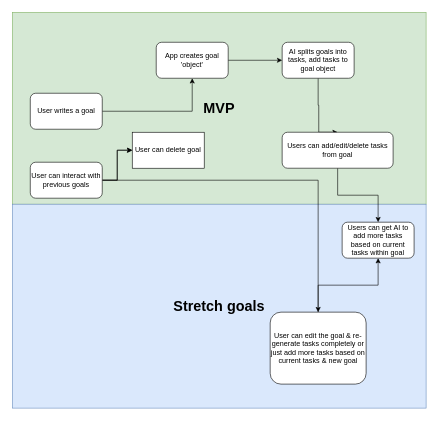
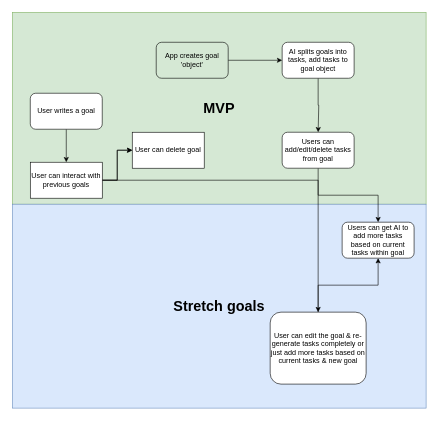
(192, 60) -> (192, 60)
(192, 83) -> (66, 156)
(338, 150) -> (318, 150)
(66, 180) -> (66, 180)
